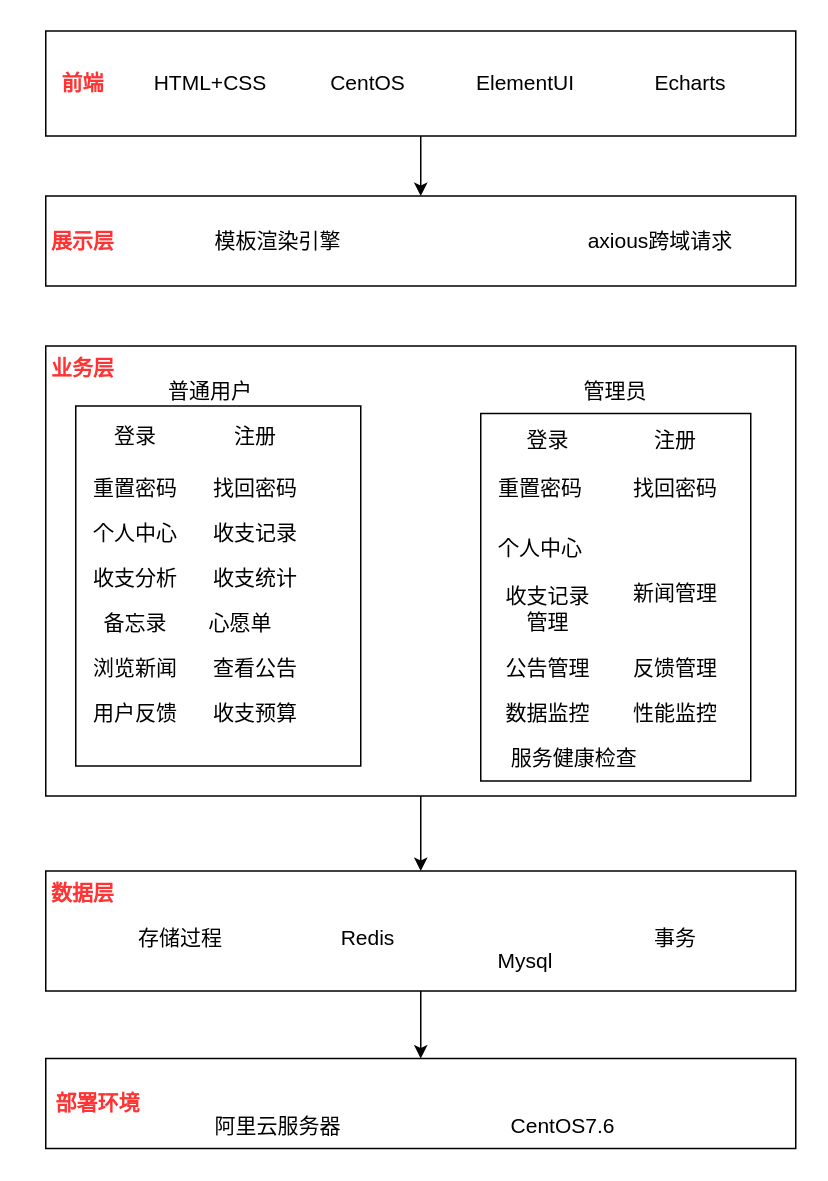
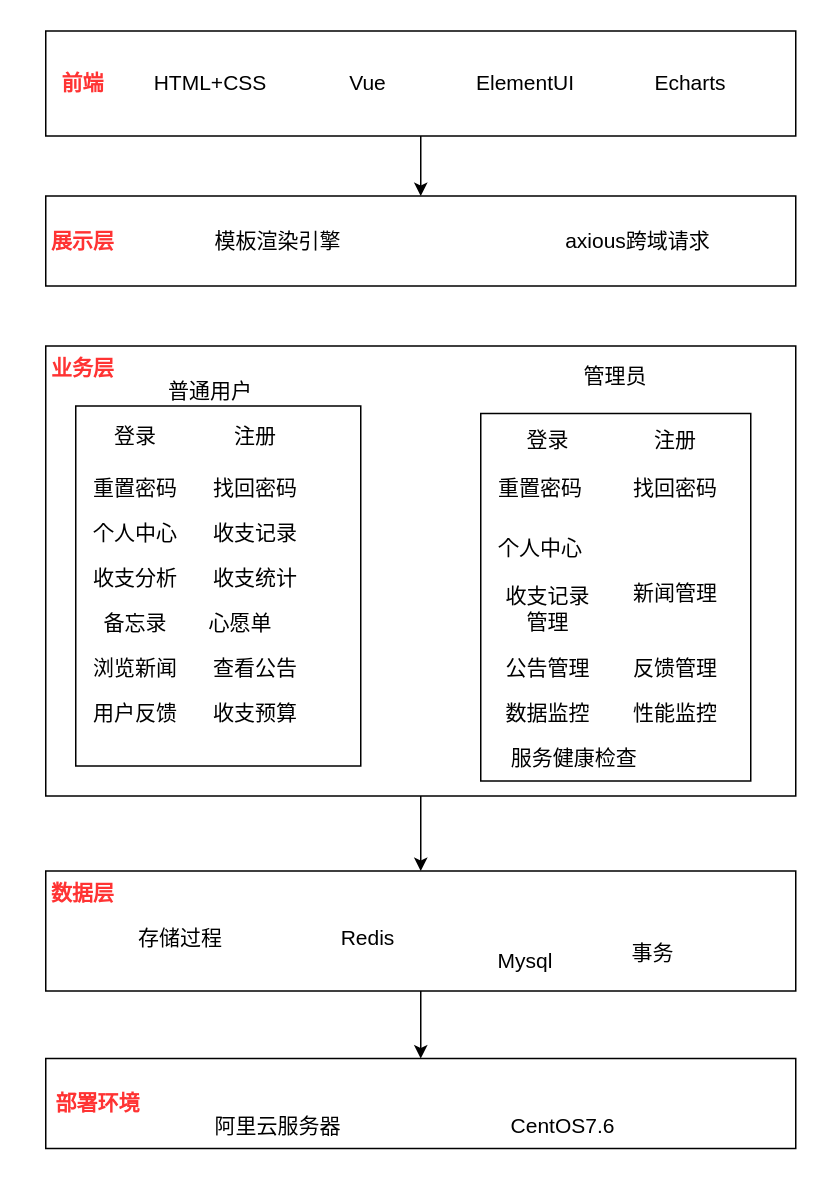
(368, 83) -> (368, 83)
(661, 241) -> (638, 241)
(616, 391) -> (616, 376)
(676, 938) -> (653, 953)
